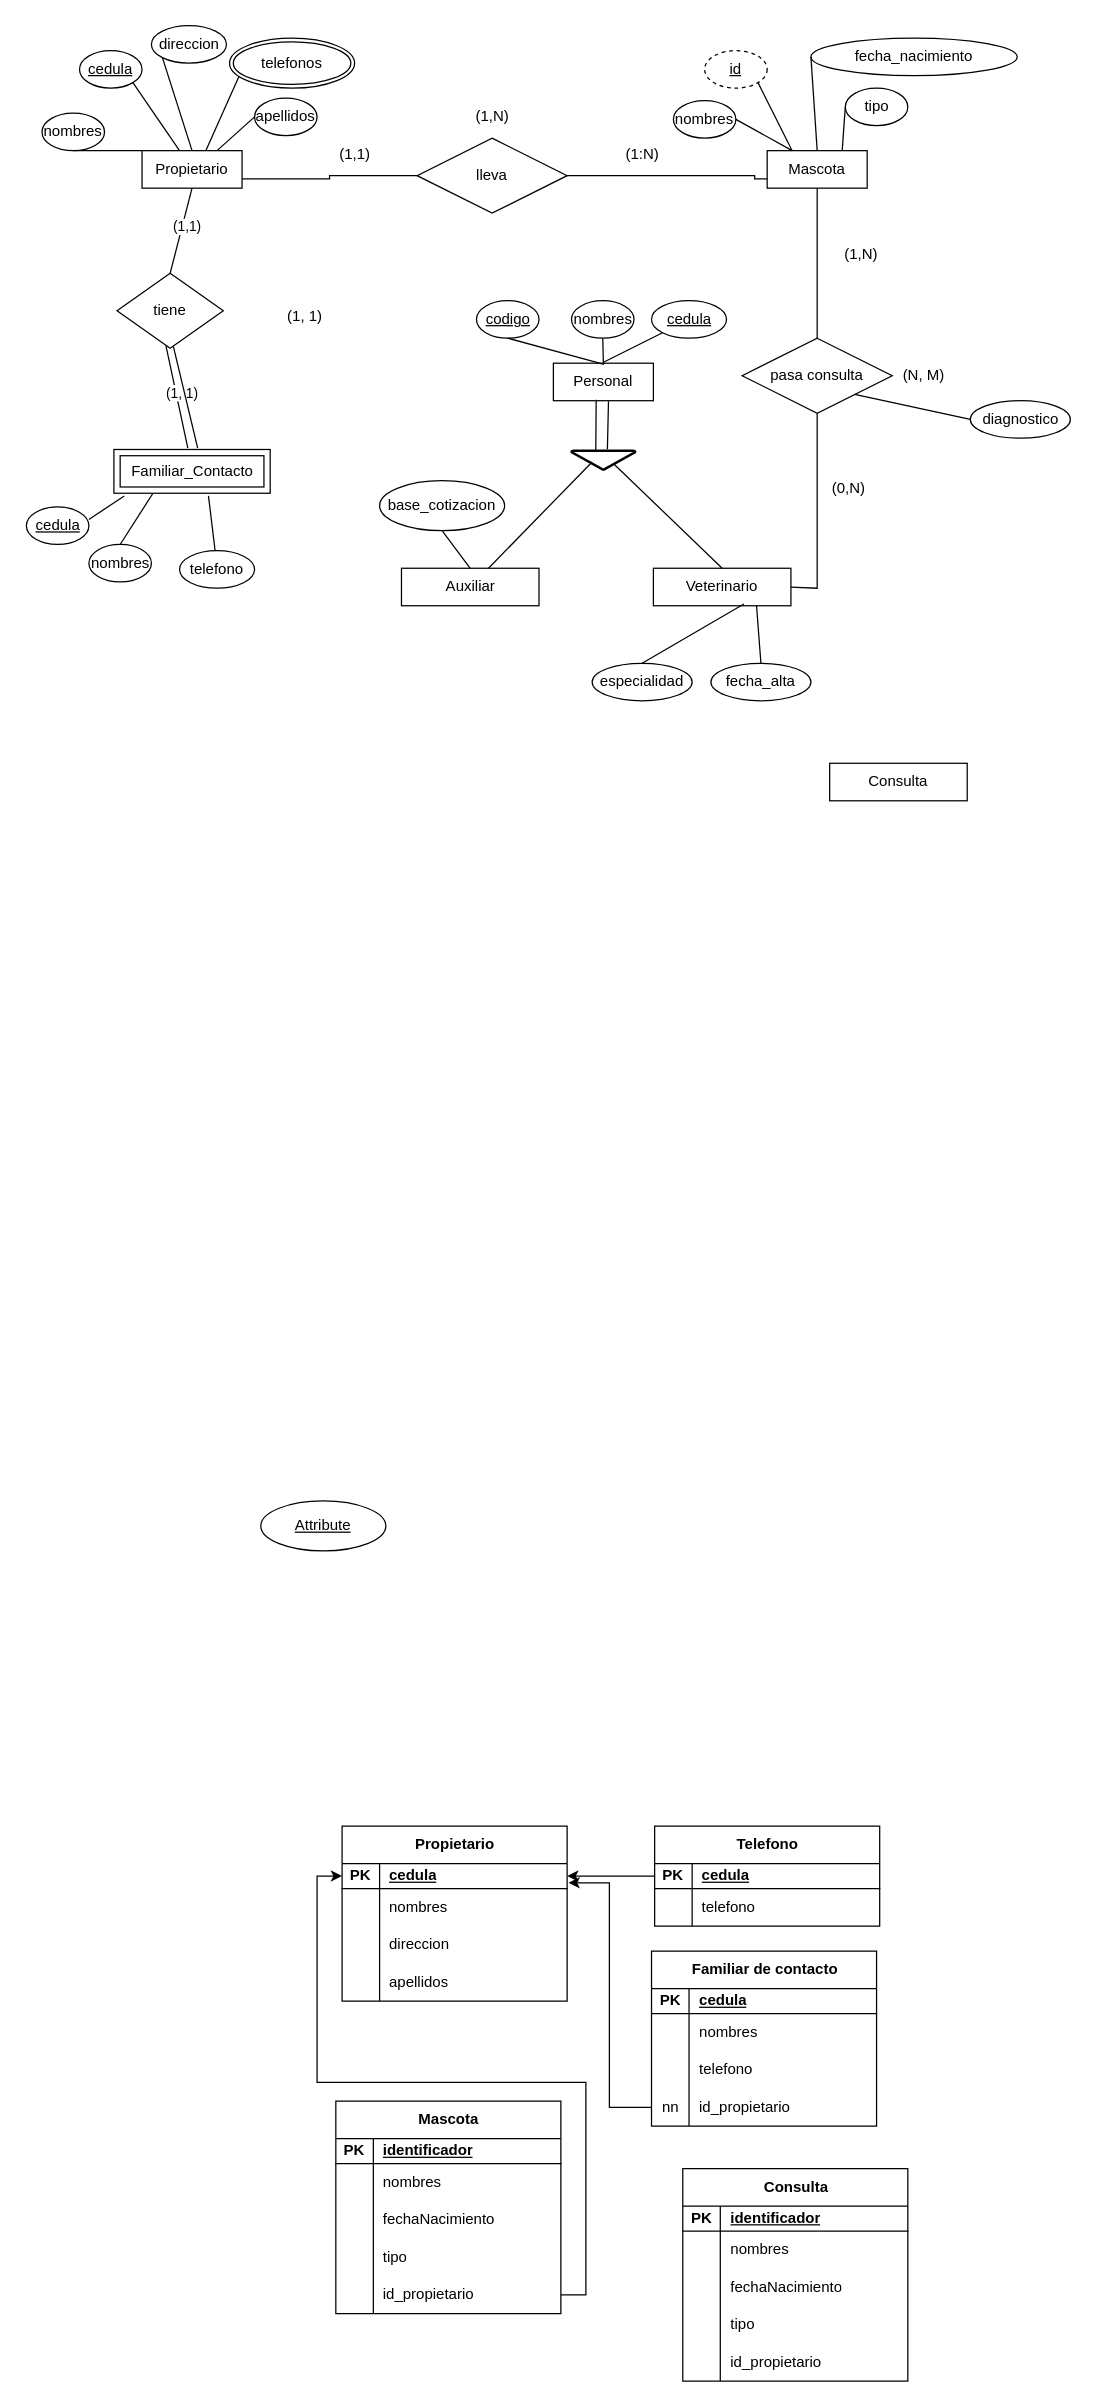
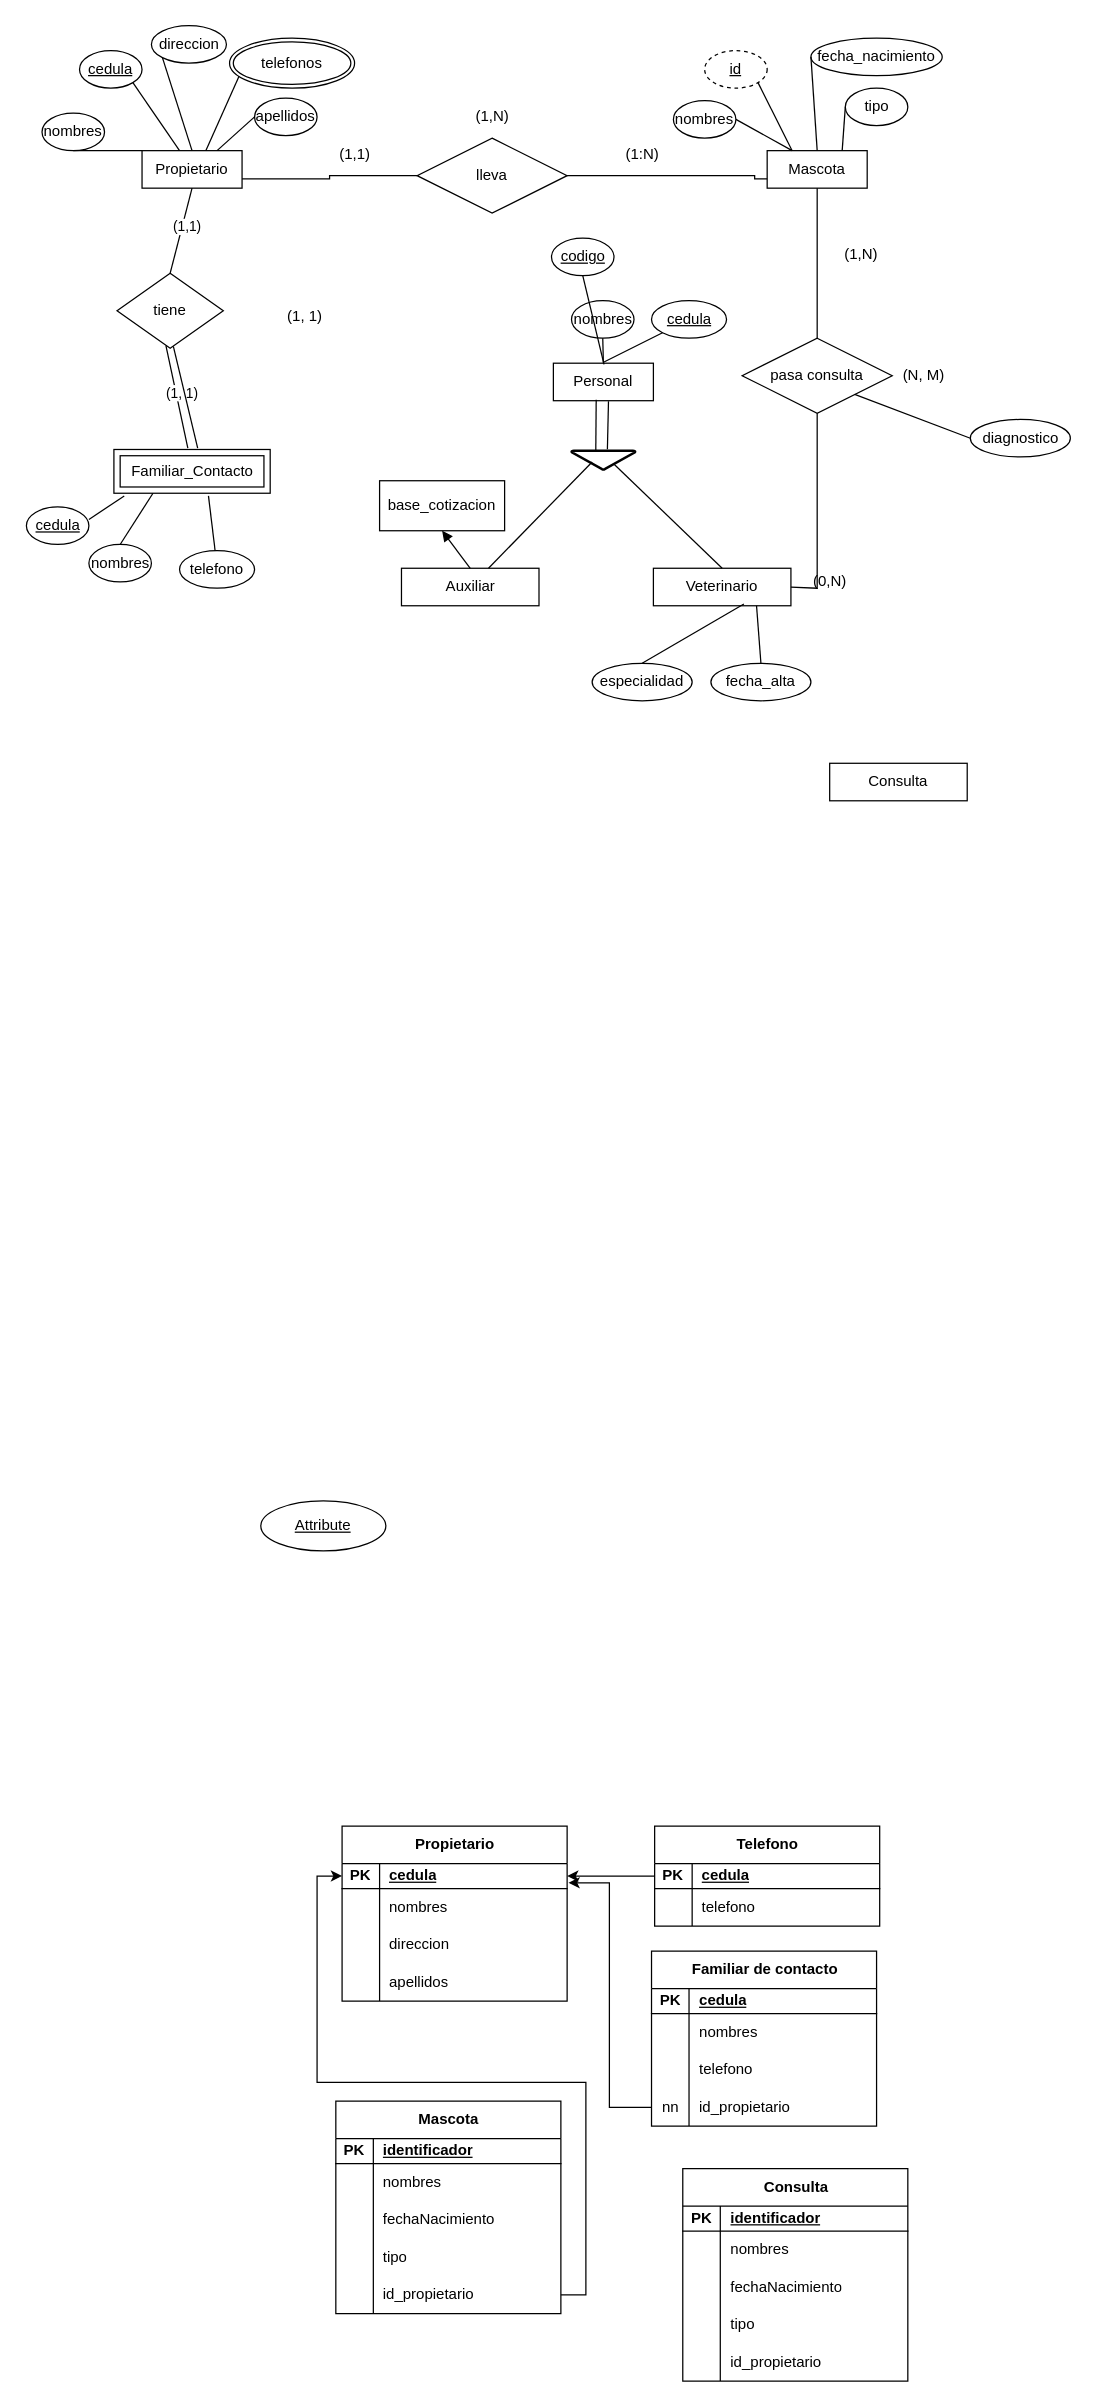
(914, 57) -> (876, 57)
(508, 319) -> (583, 257)
(1020, 419) -> (1020, 438)
(848, 488) -> (829, 582)
(442, 506) -> (442, 506)
(446, 536) -> (449, 540)
